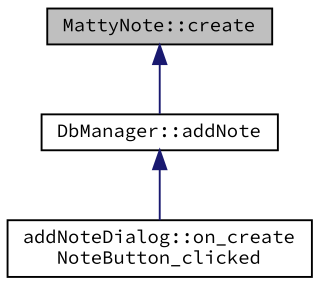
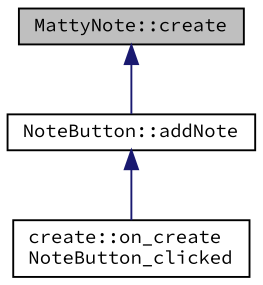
(160, 132) -> (131, 132)
(160, 249) -> (131, 249)
